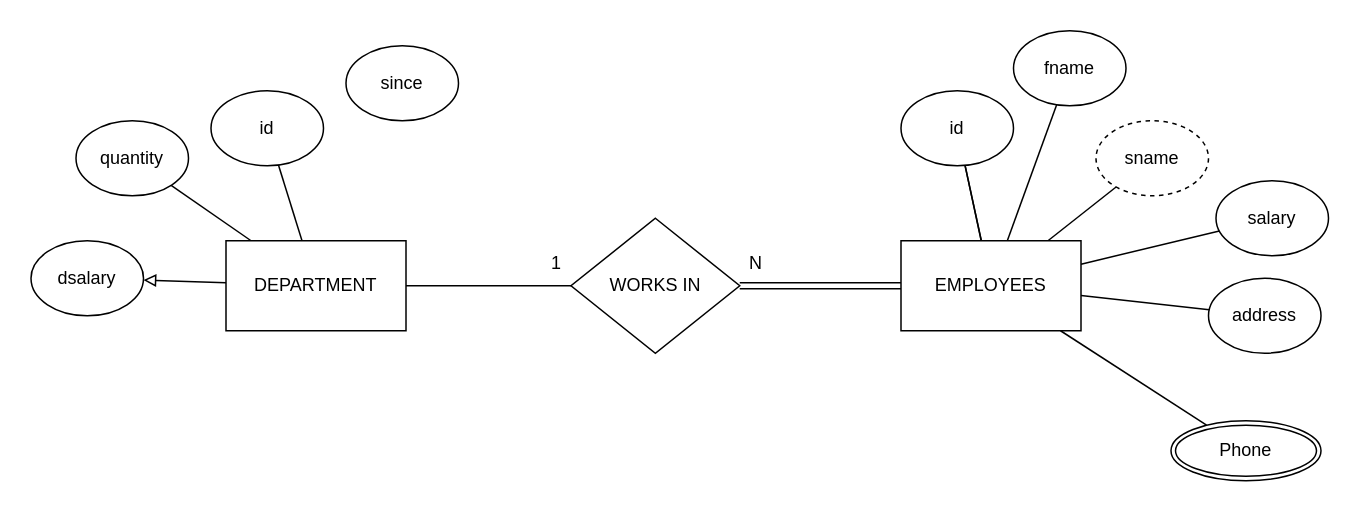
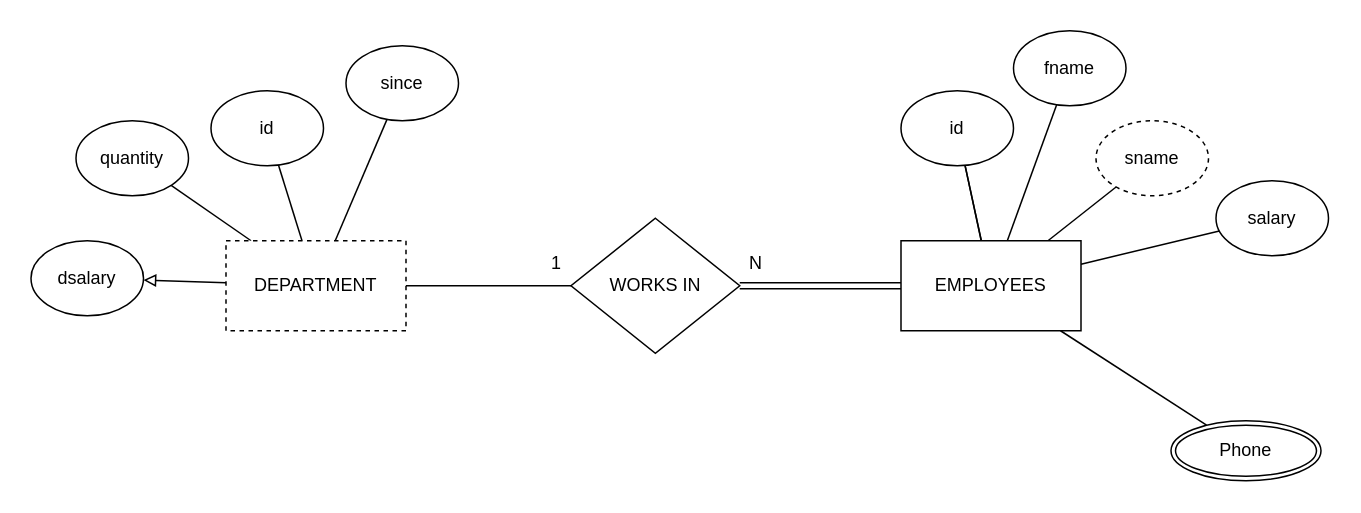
none -> (361, 180)
(316, 286) -> (316, 286)
(1144, 303) -> none
(1265, 316) -> none
